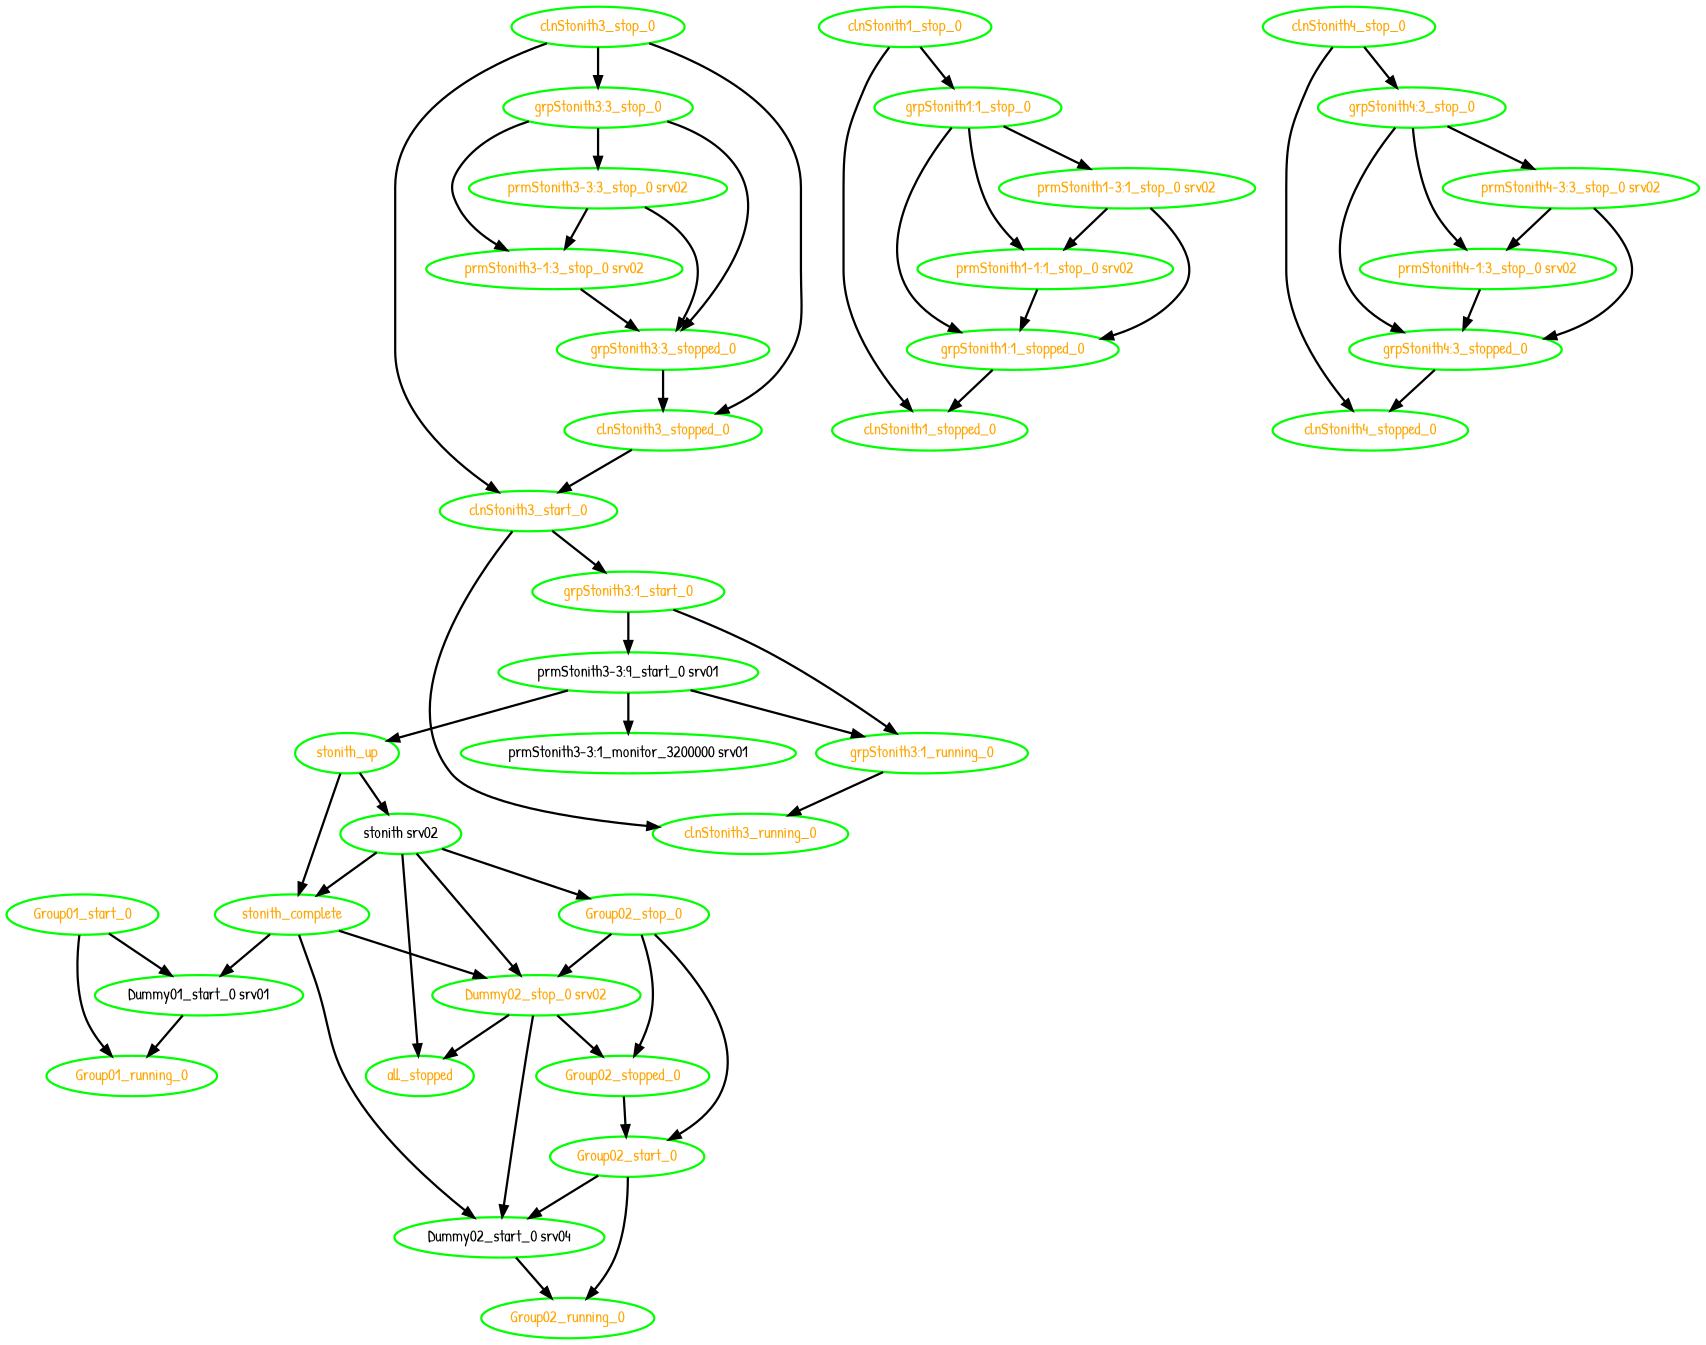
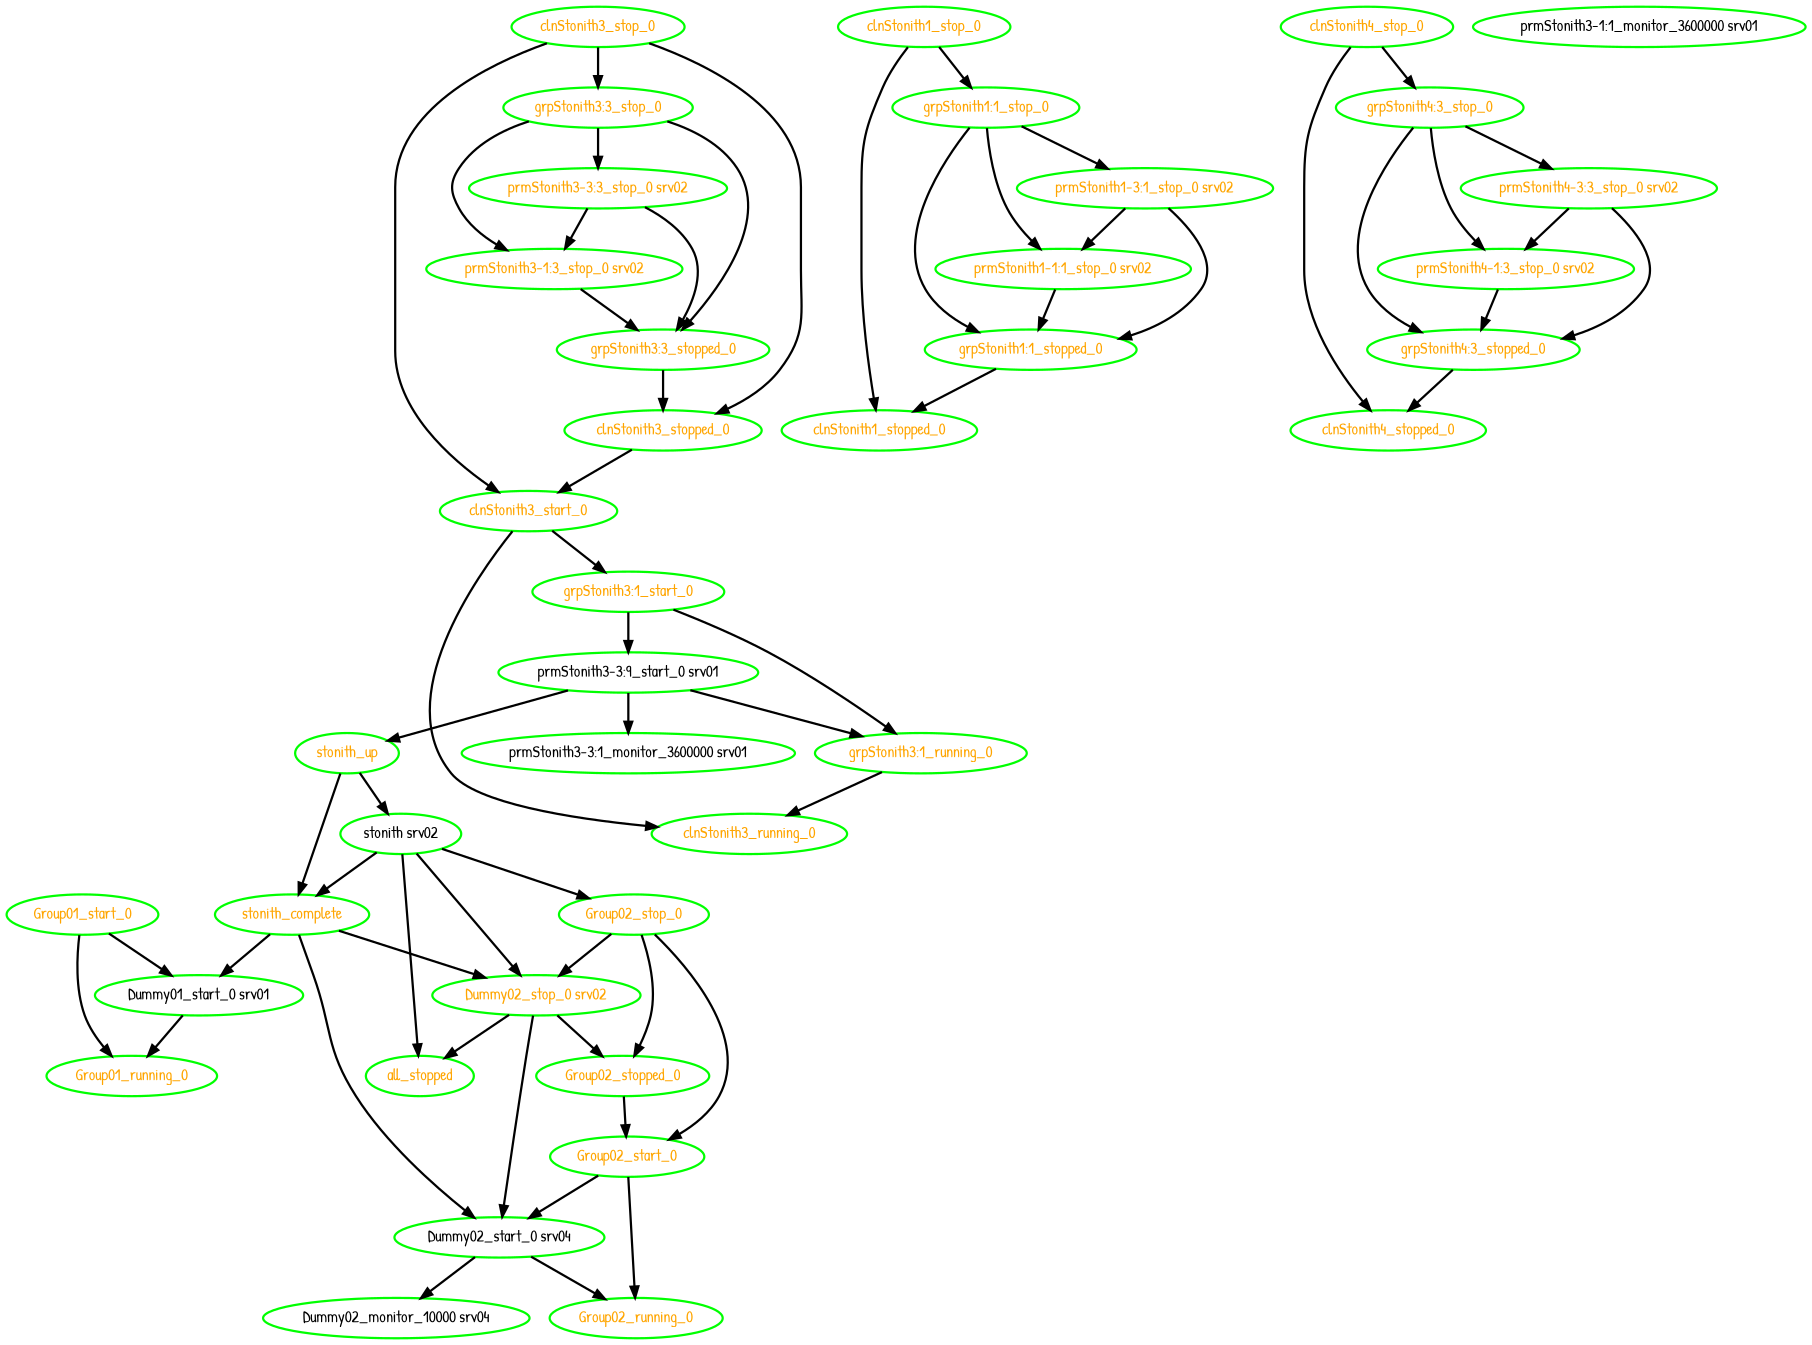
none -> (1639, 27)
(628, 753) -> (628, 753)
none -> (396, 1318)
